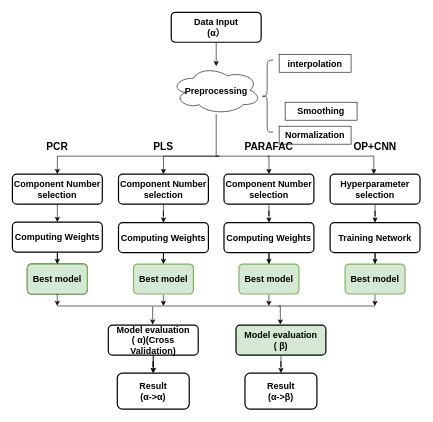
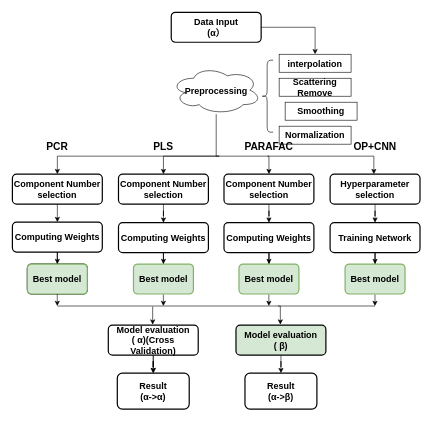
(216, 60) -> (314, 27)
none -> (315, 87)
